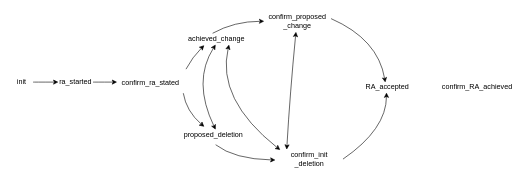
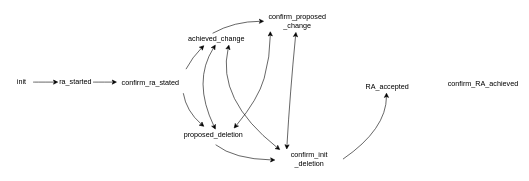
(370, 46) -> none
none -> (263, 84)
(477, 87) -> (483, 84)
